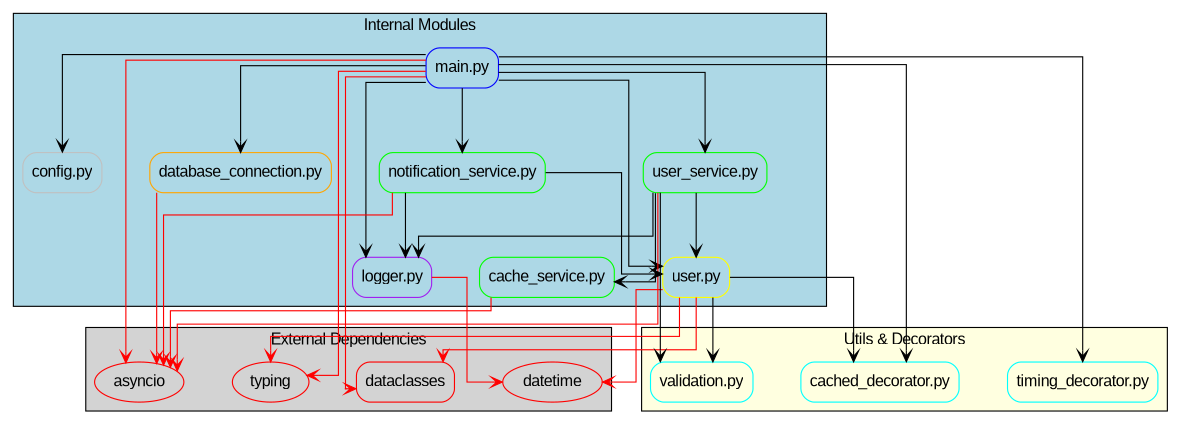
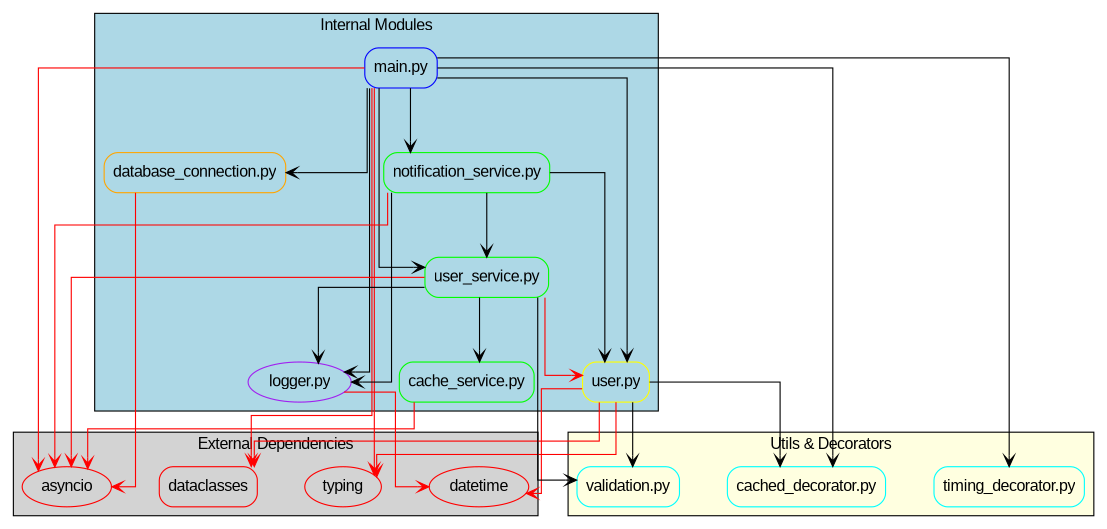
(62, 173) -> none
none -> (487, 219)
(696, 219) -> (545, 350)
(392, 277) -> (300, 382)
